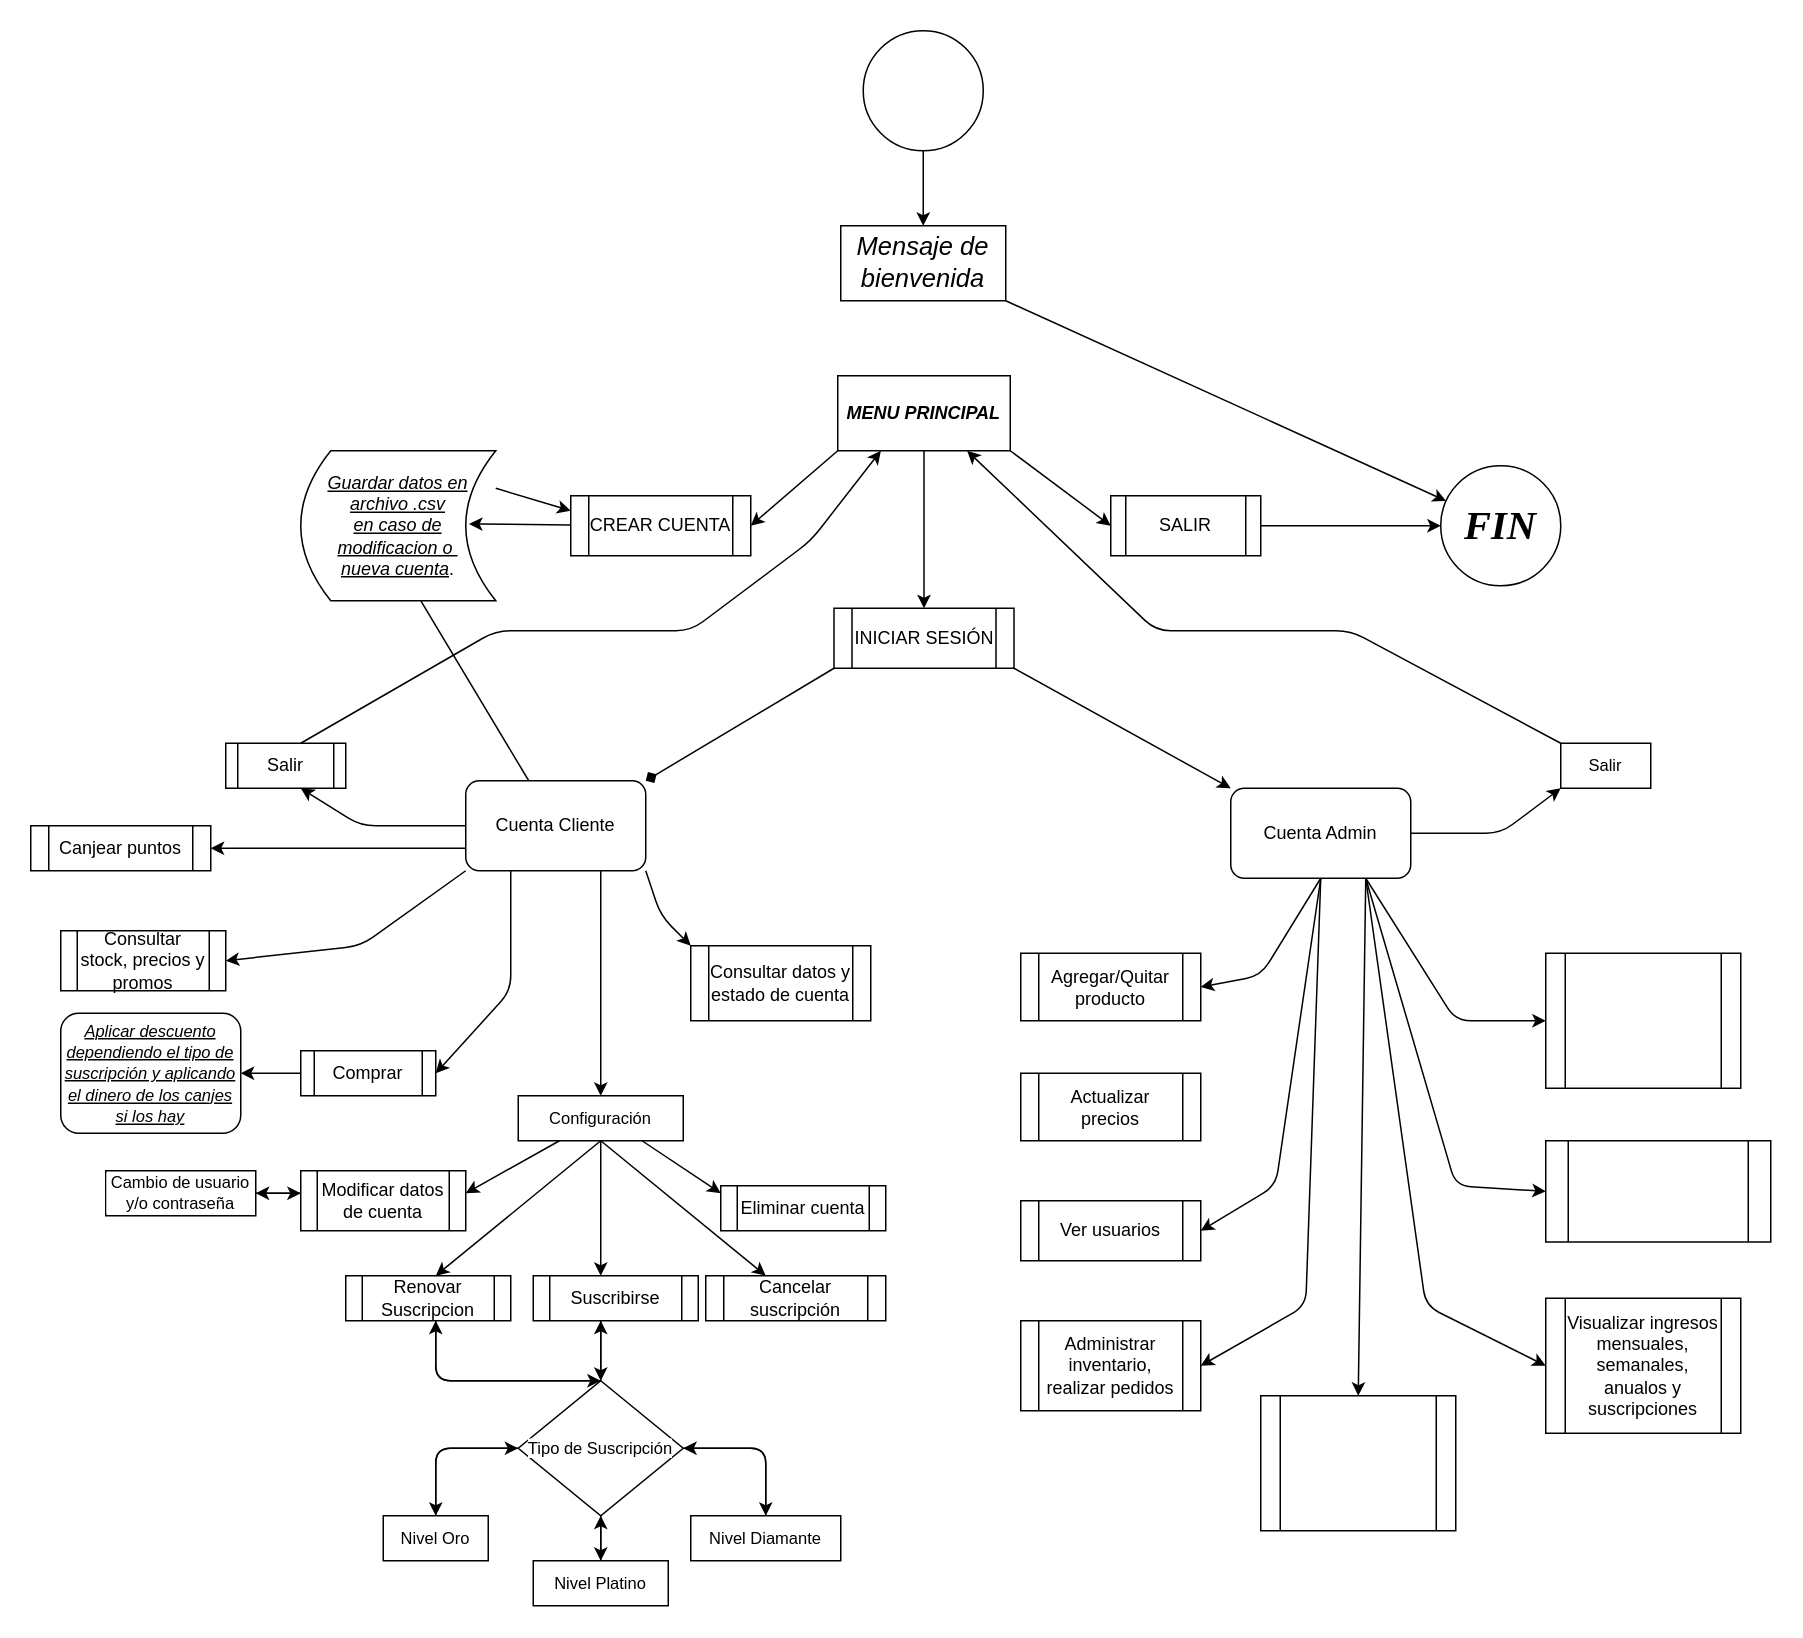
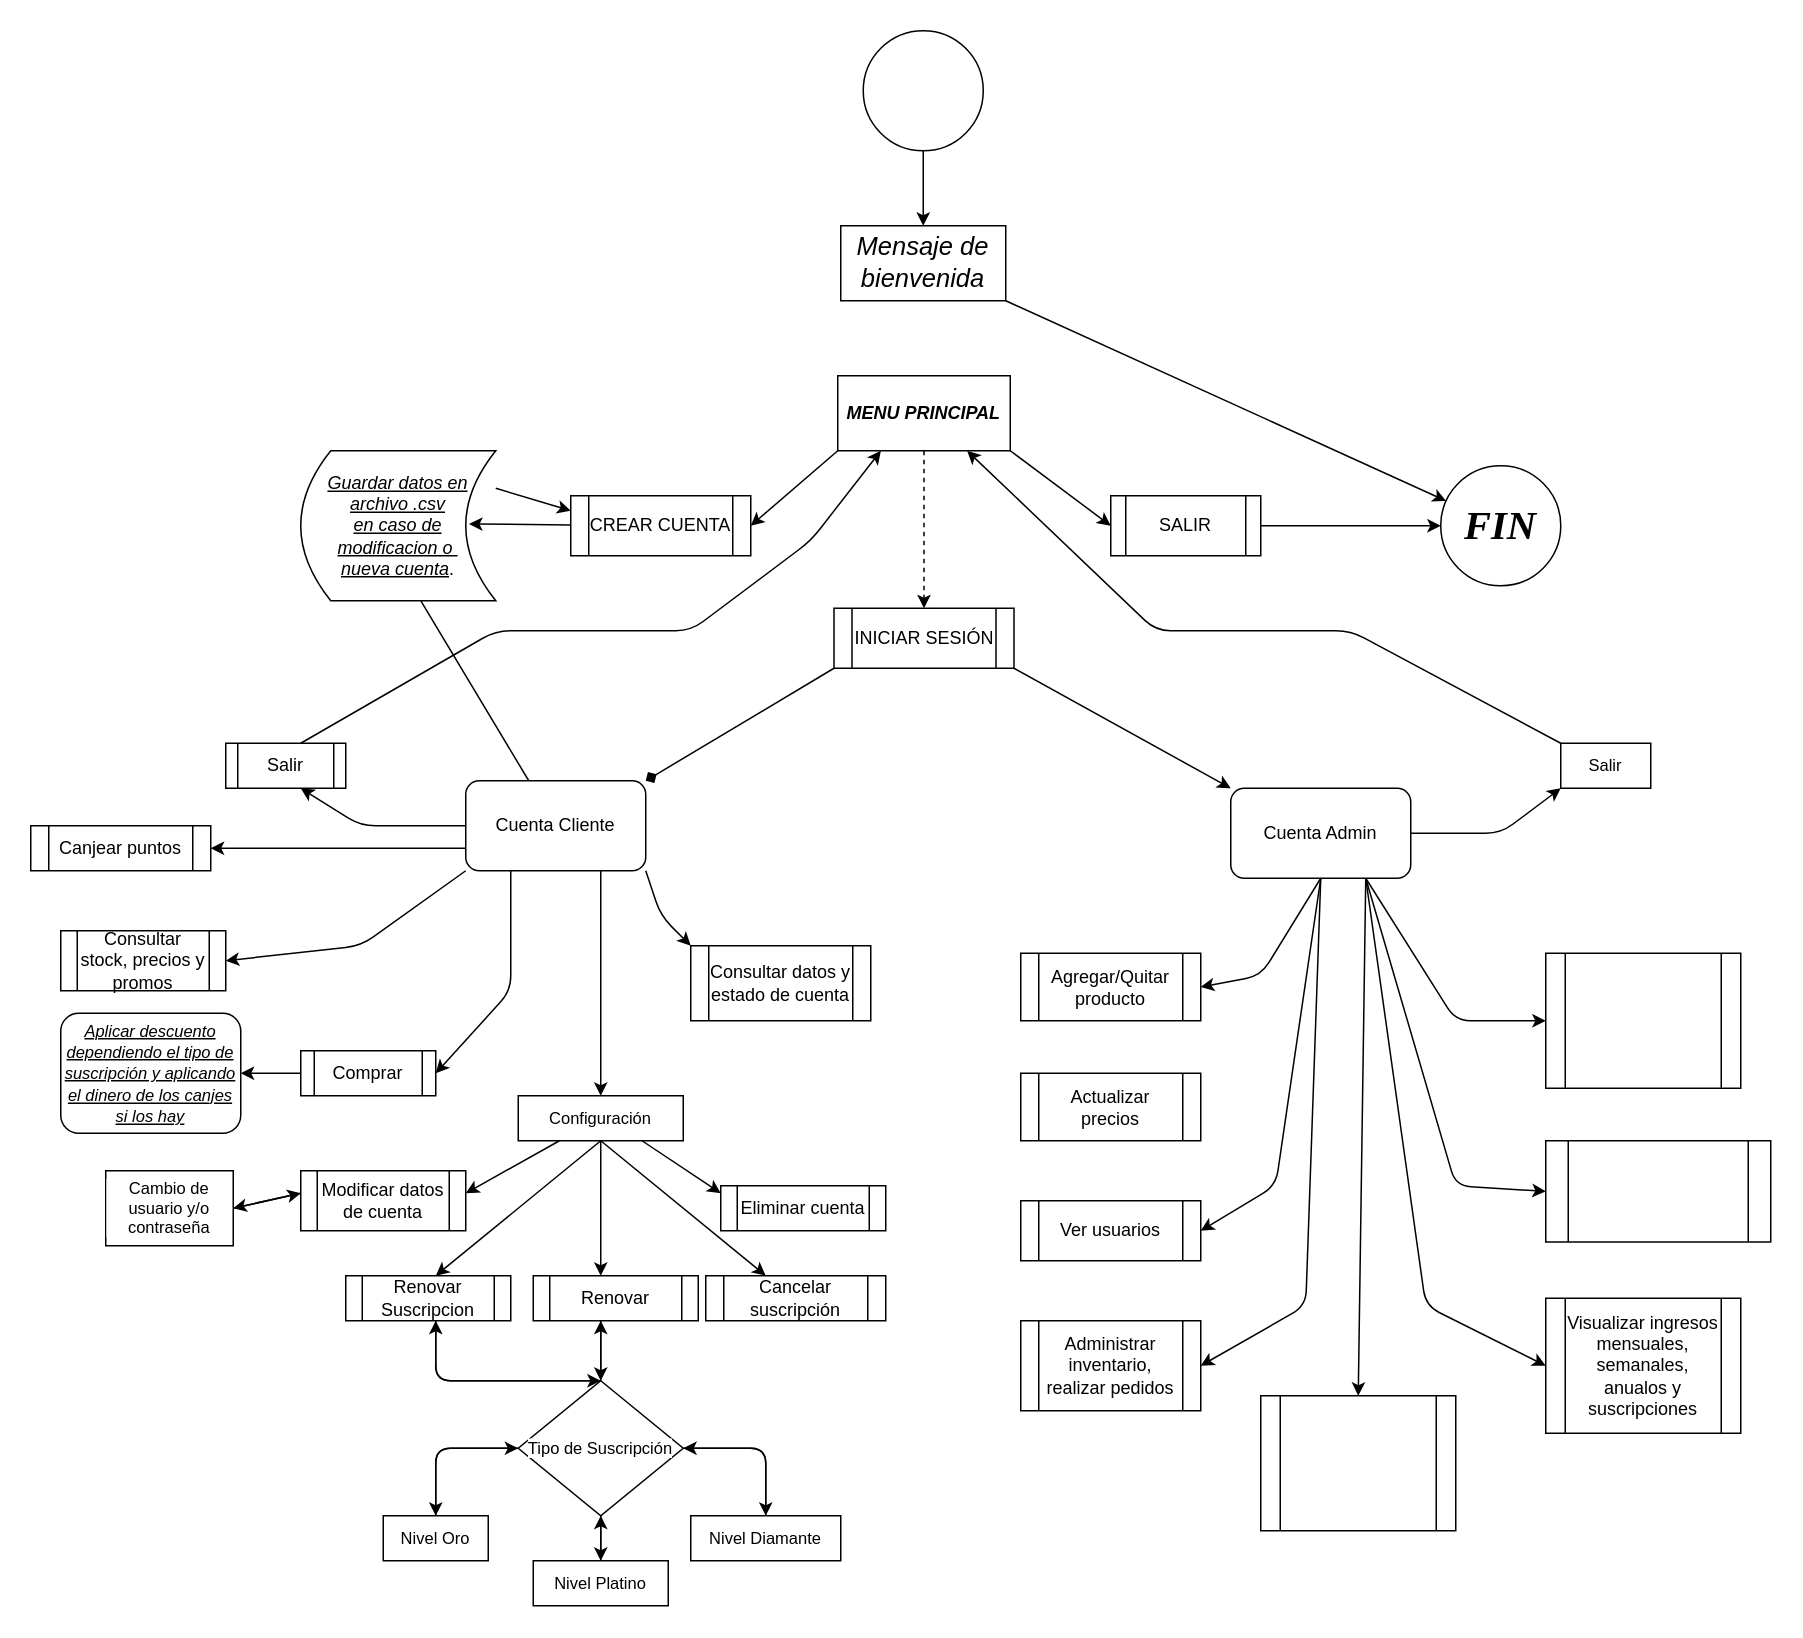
(924, 524) -> (924, 524)
(181, 1193) -> (170, 1208)
(616, 1298) -> (616, 1298)
